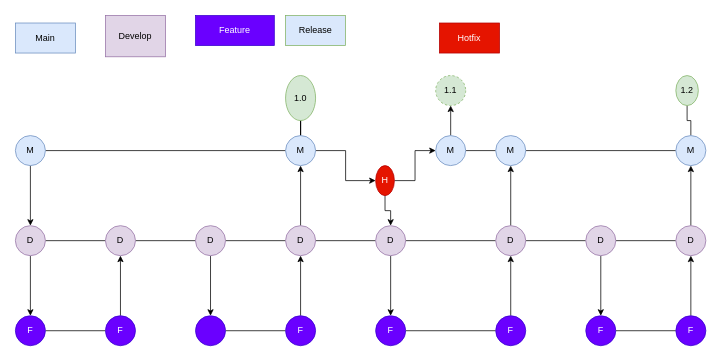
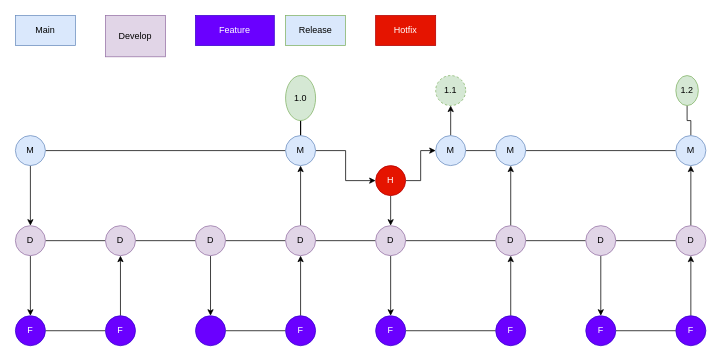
(45, 38) -> (45, 30)
(469, 38) -> (405, 30)
(385, 180) -> (390, 180)
